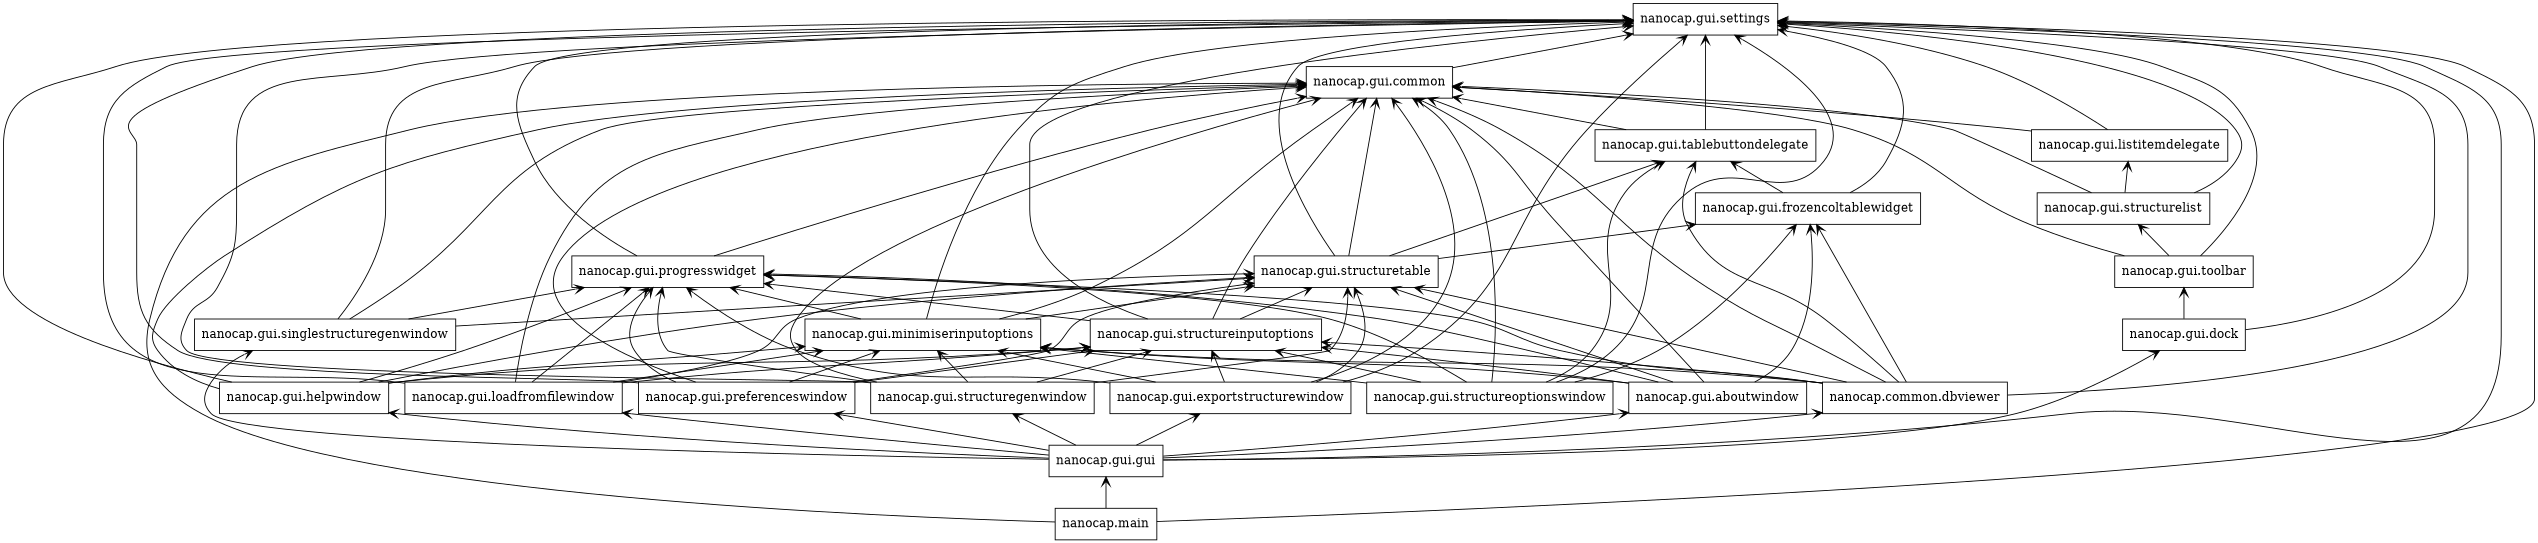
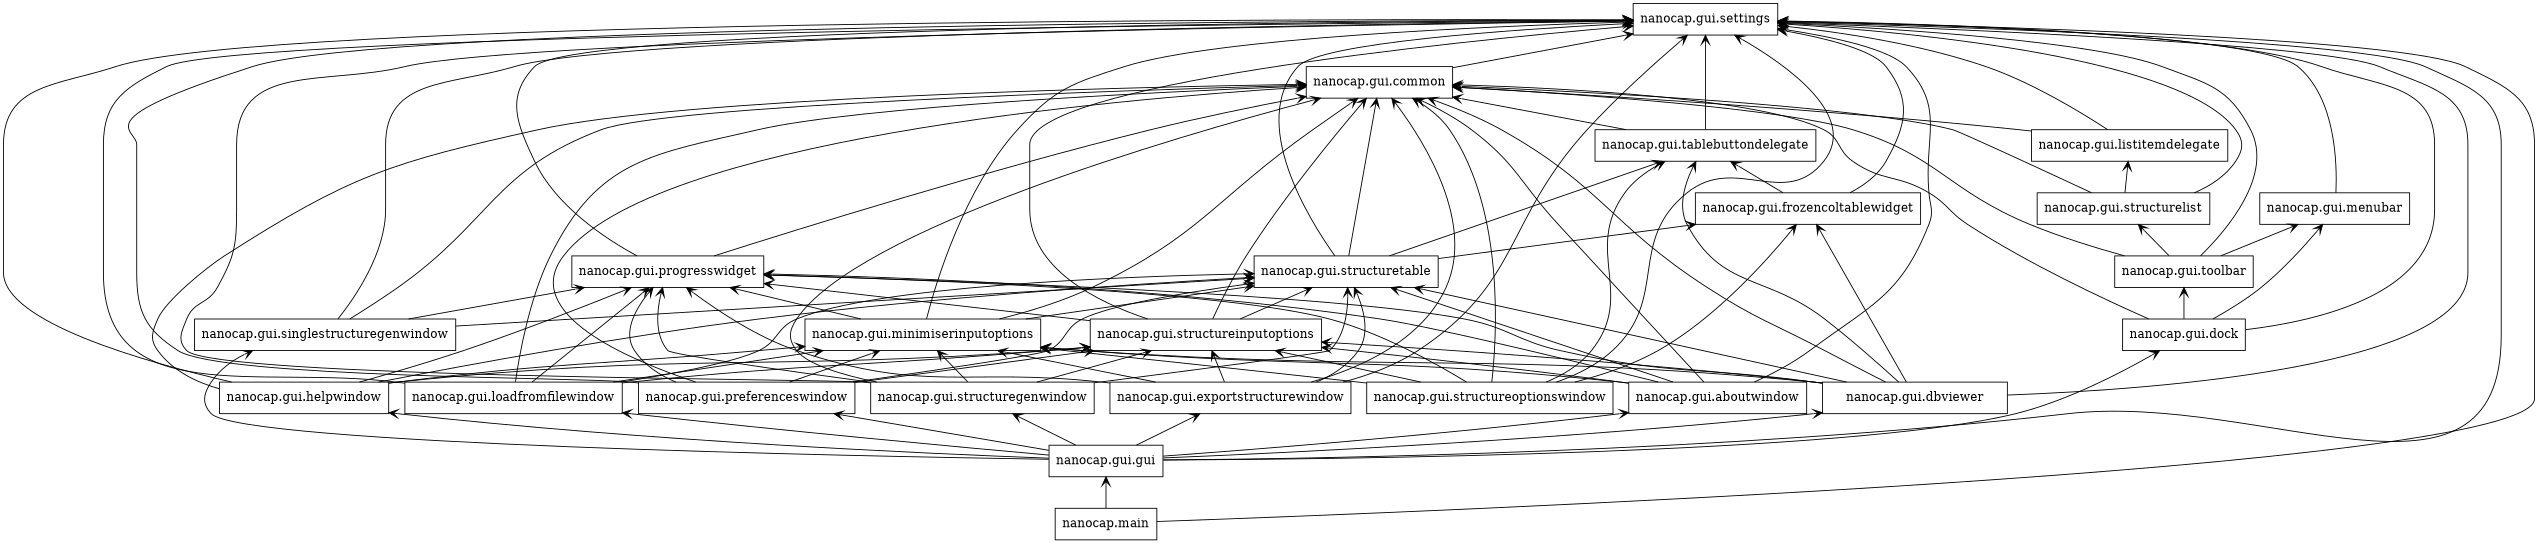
(208, 209) -> (1841, 148)
none -> (2335, 209)
(1805, 317) -> (1930, 200)
(1915, 398) -> (1915, 398)
